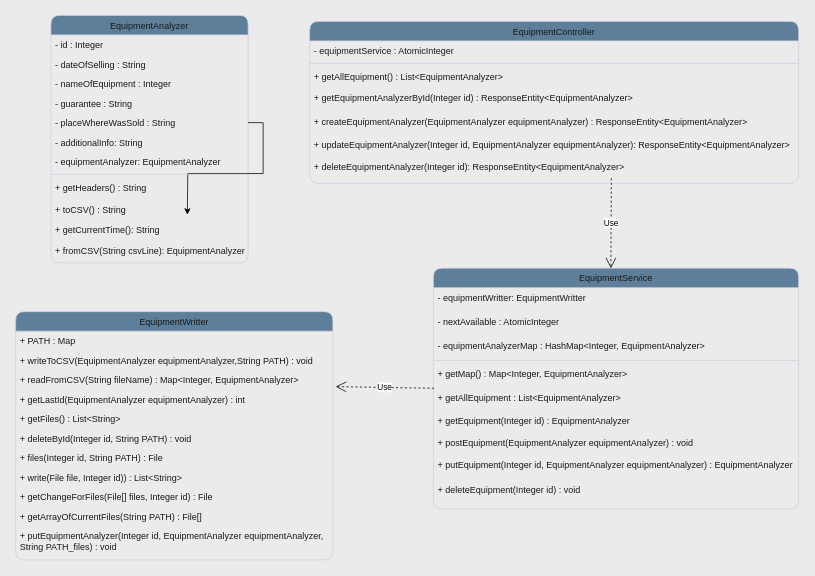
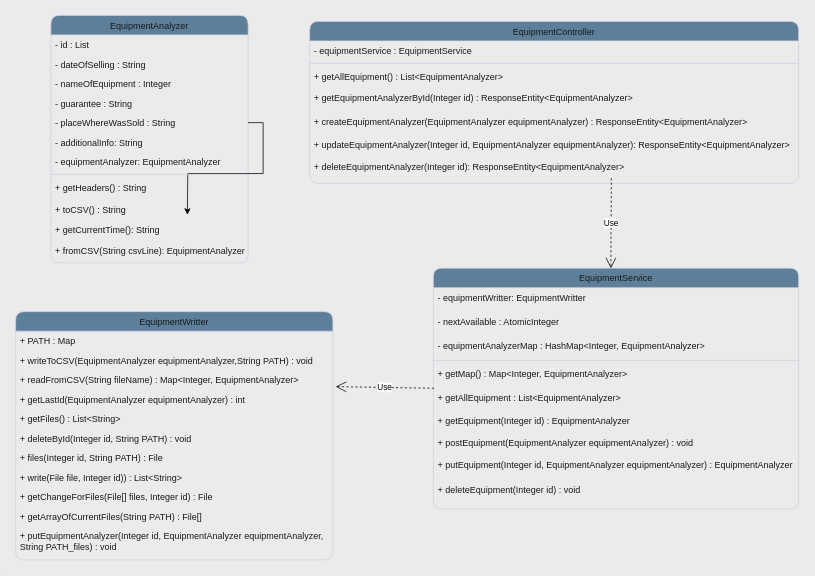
(84, 45) -> (75, 45)
(392, 51) -> (399, 51)
